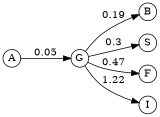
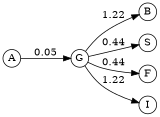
(114, 15) -> (114, 15)
(114, 42) -> (114, 42)
(114, 62) -> (114, 62)
